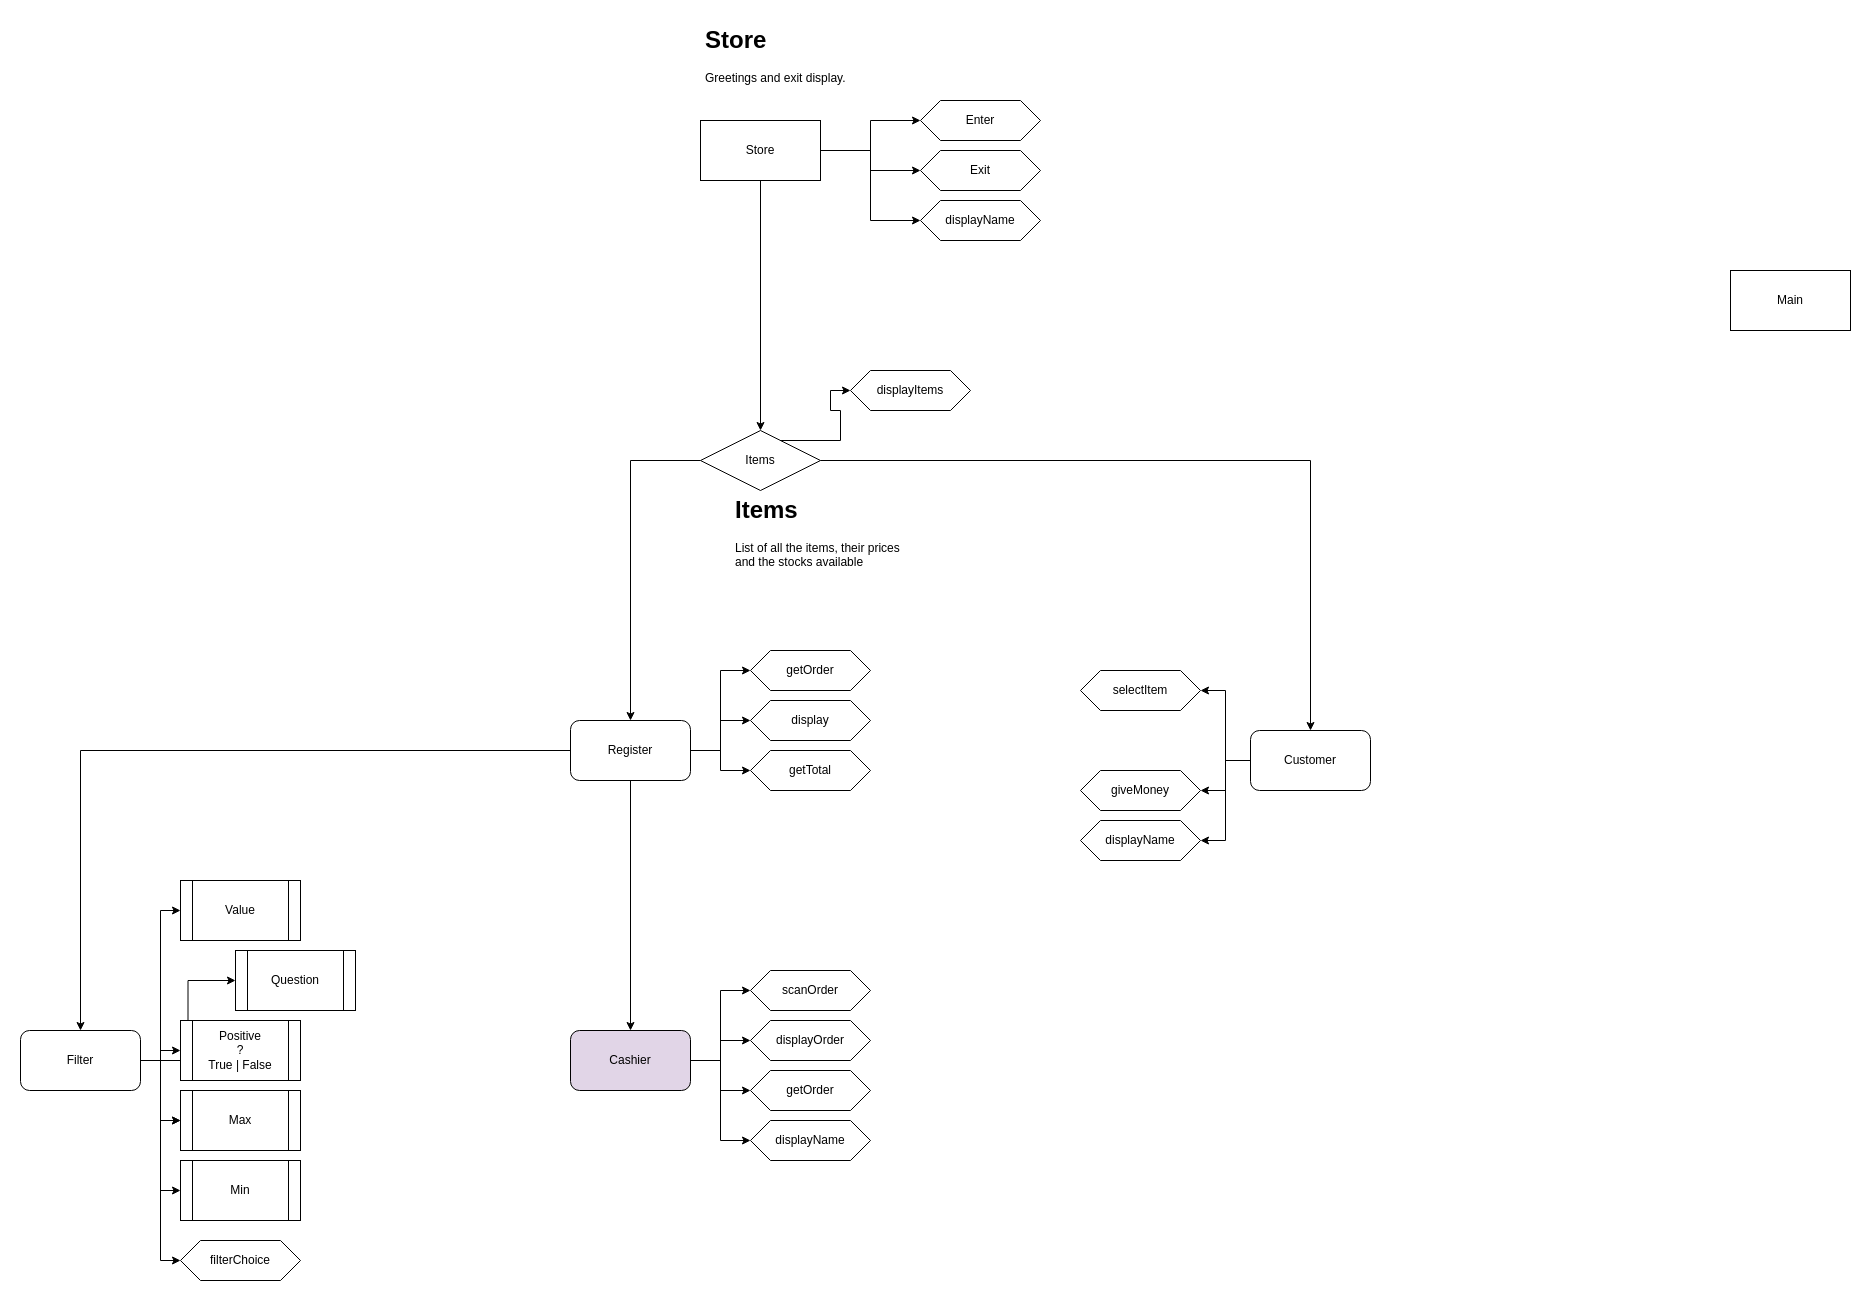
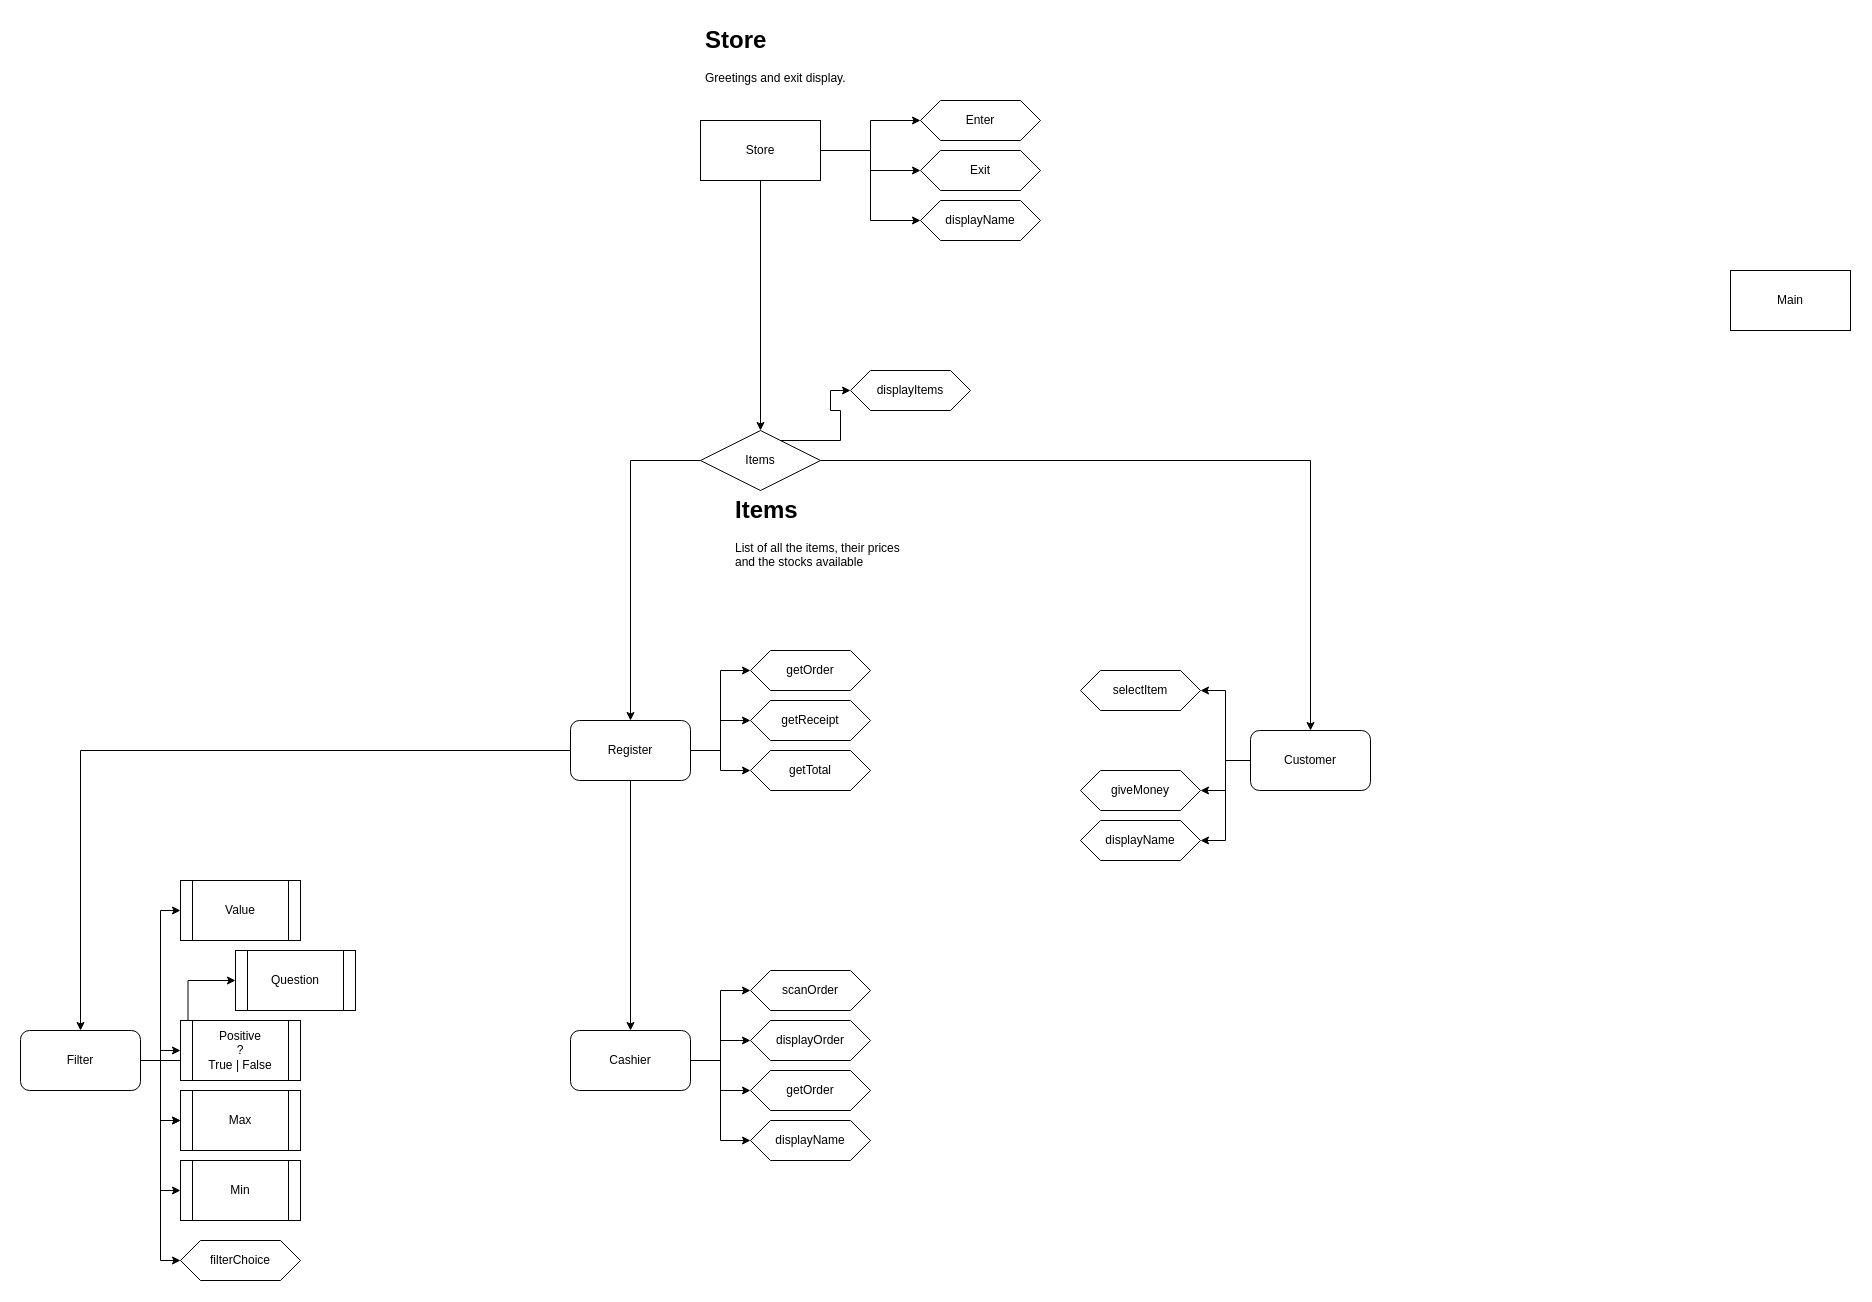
(811, 721) -> (811, 721)
(631, 1061) -> (631, 1061)
